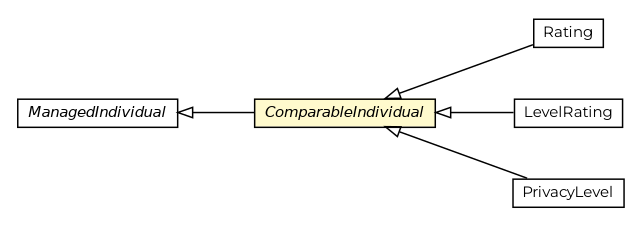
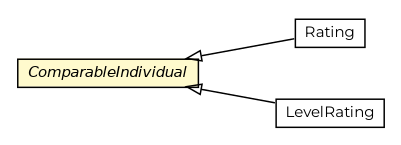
(98, 113) -> none
(568, 192) -> none
